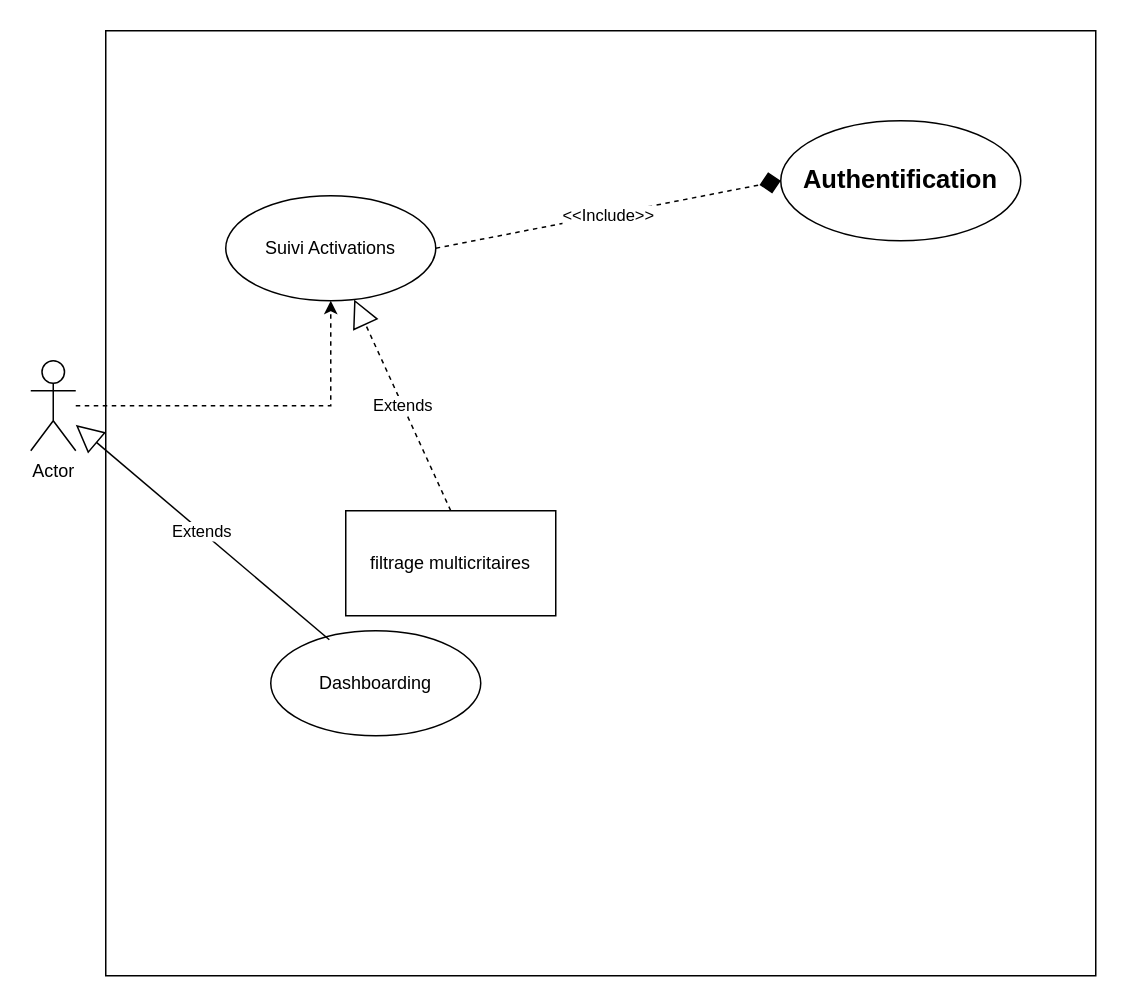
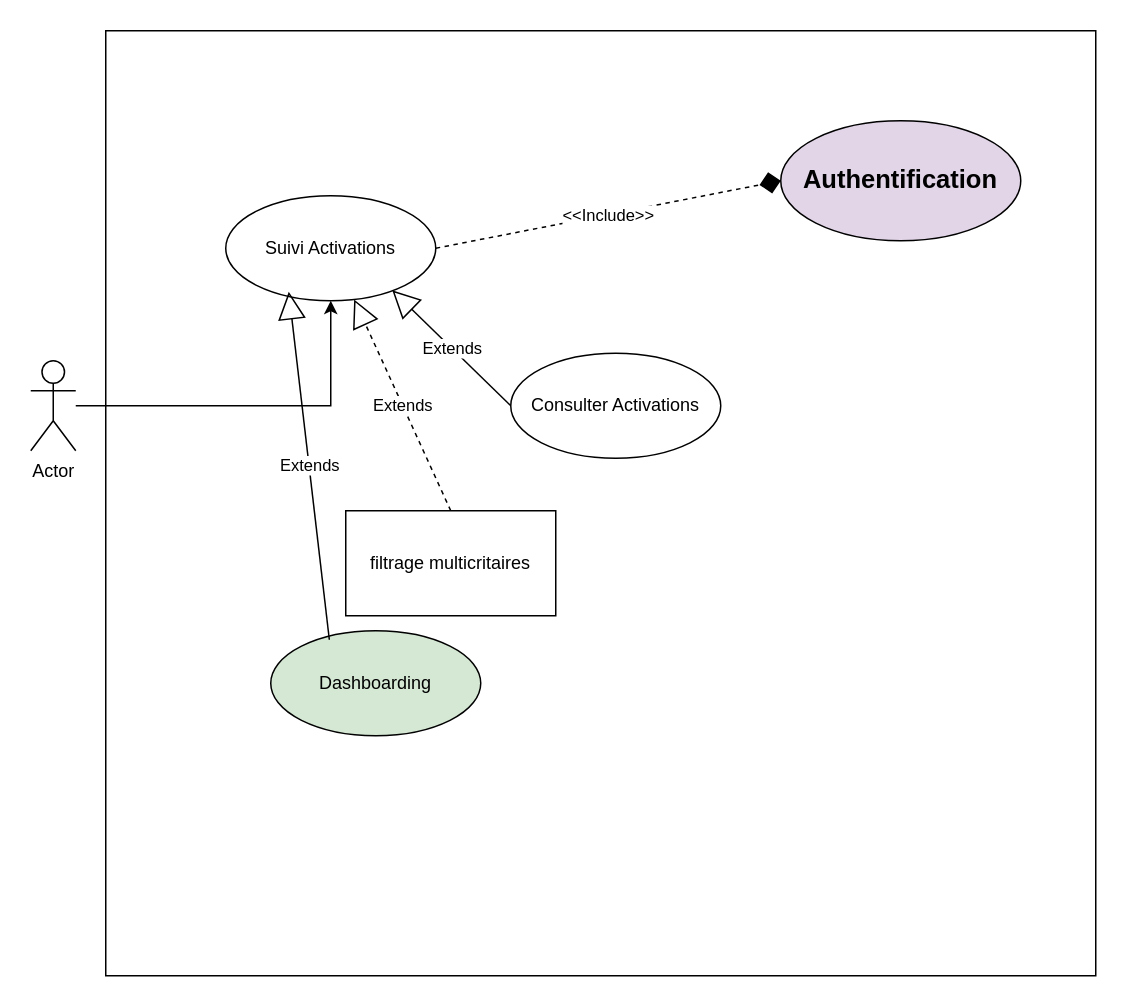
(901, 181) -> (901, 181)
none -> (461, 357)
(252, 406) -> (252, 406)
none -> (616, 406)
(213, 541) -> (311, 480)
(376, 683) -> (376, 683)
